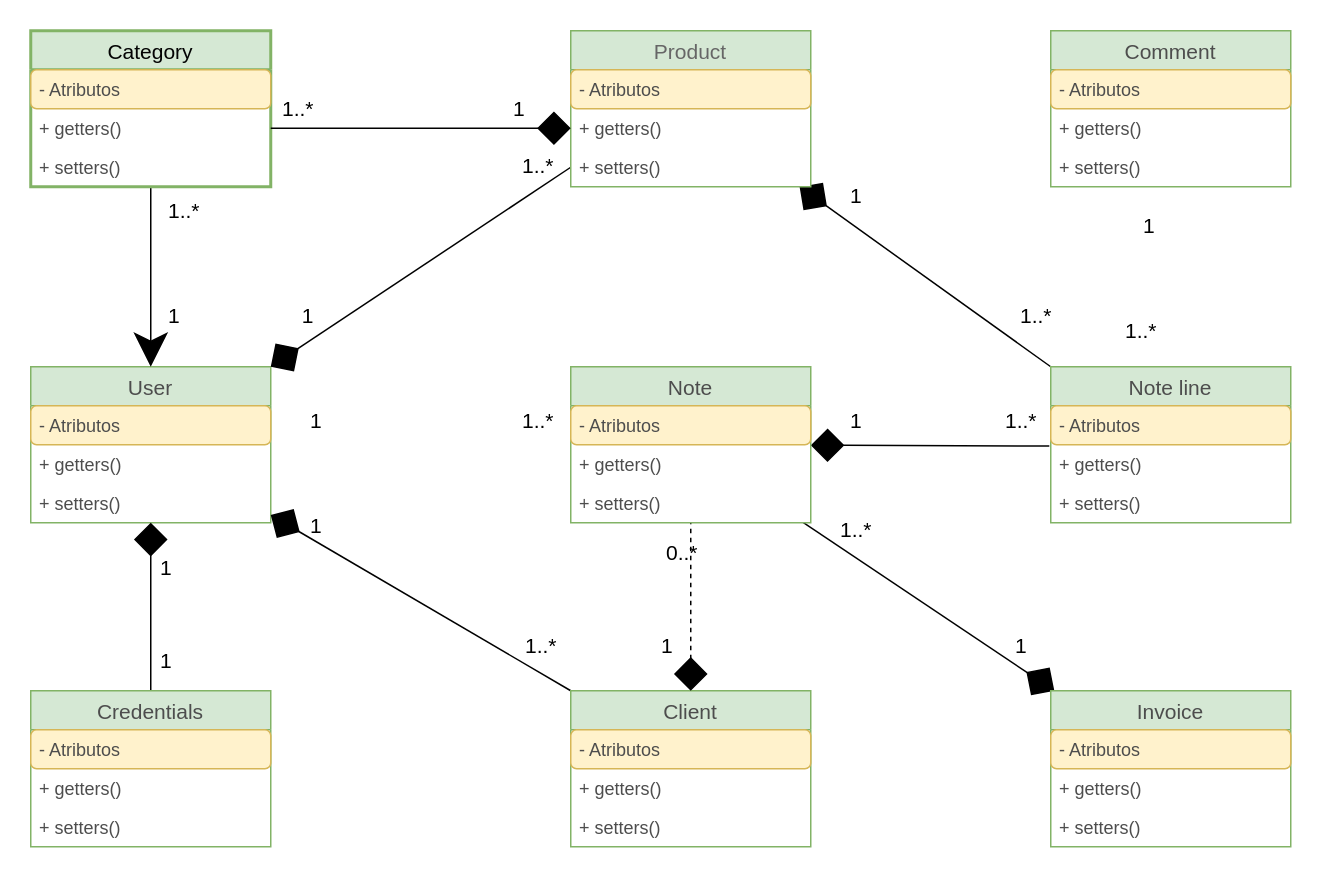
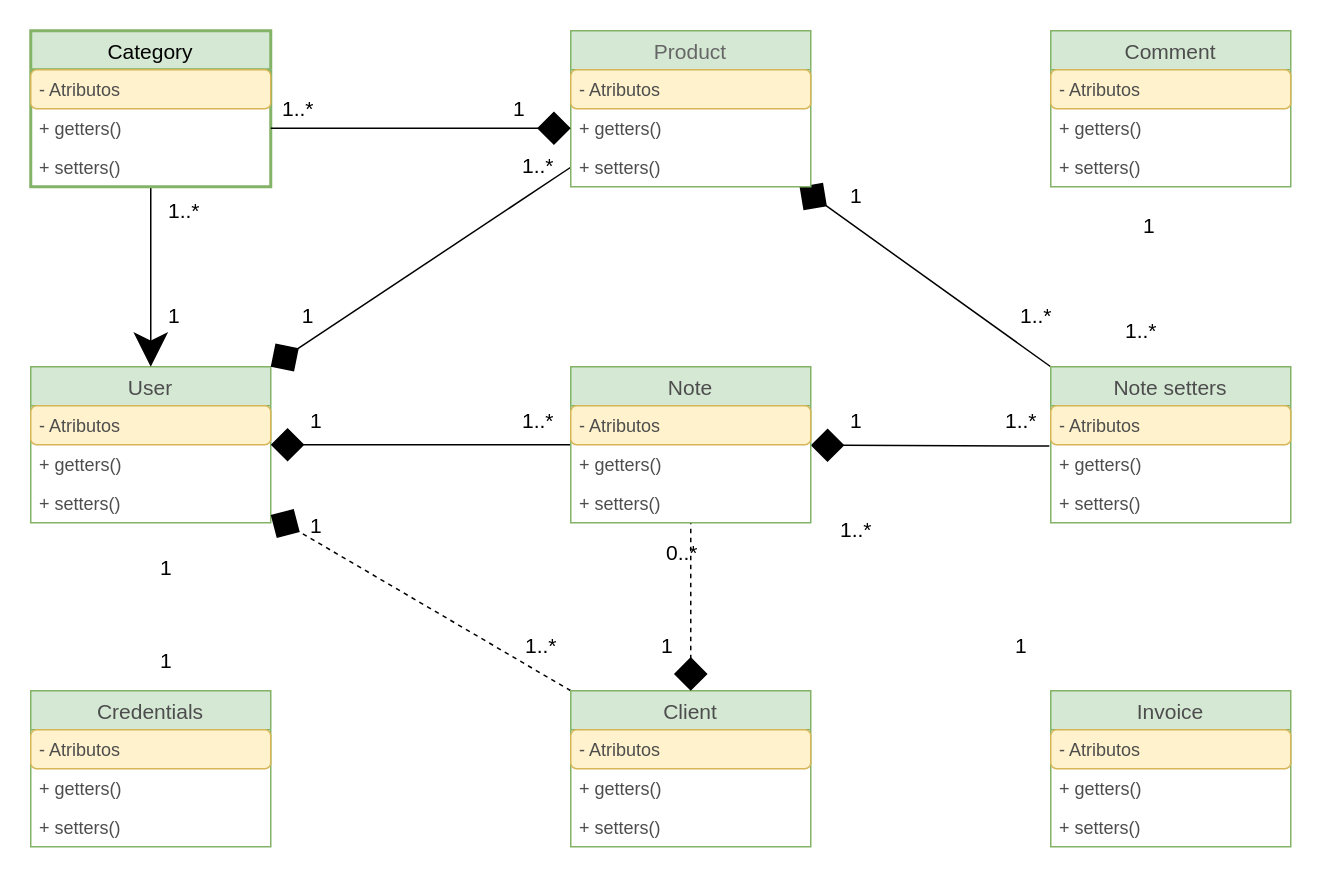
(1170, 388) -> (1170, 388)
none -> (438, 445)
(915, 597) -> none
(434, 610) -> (434, 610)
(151, 624) -> none
